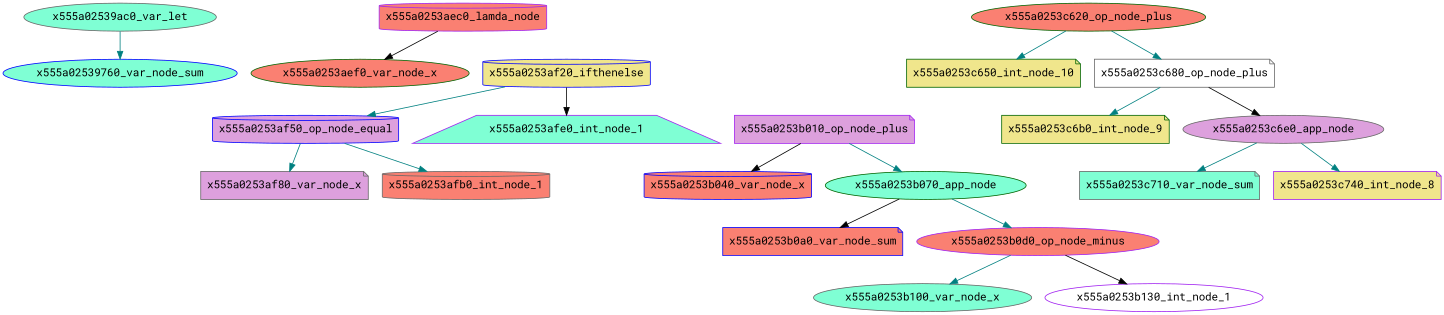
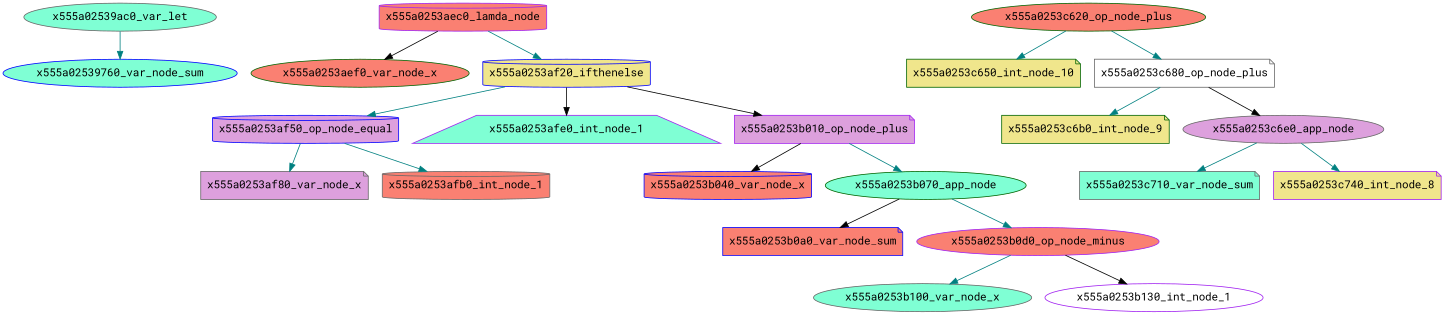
none -> (511, 43)
none -> (691, 100)
